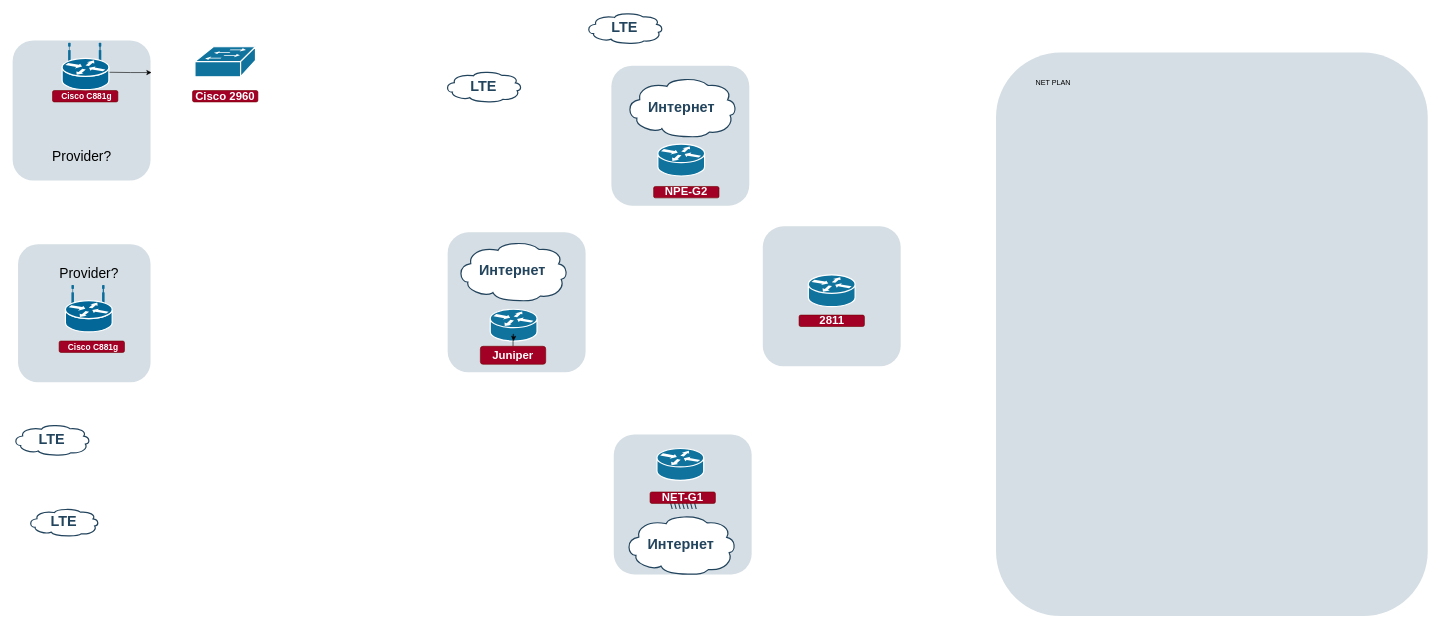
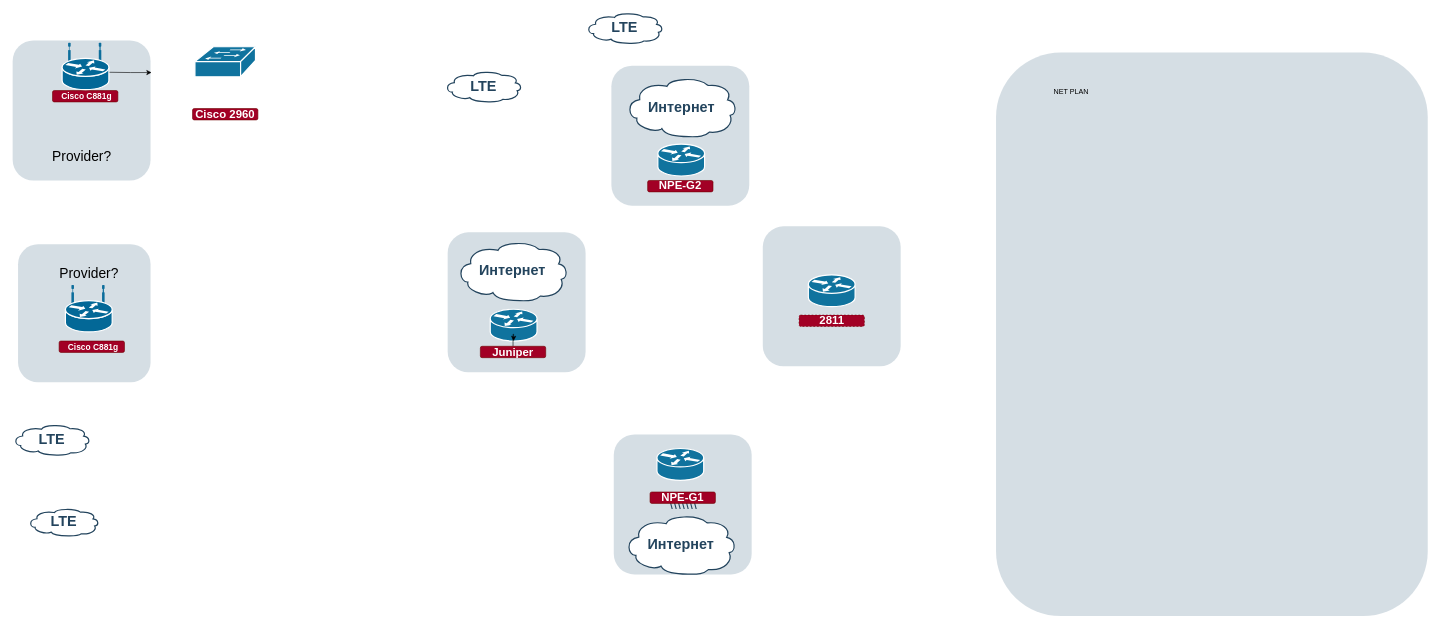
(1053, 83) -> (1071, 92)
(225, 96) -> (225, 114)
(686, 192) -> (680, 186)
(832, 321) -> (832, 321)
(513, 356) -> (513, 352)
(683, 498) -> (683, 498)
